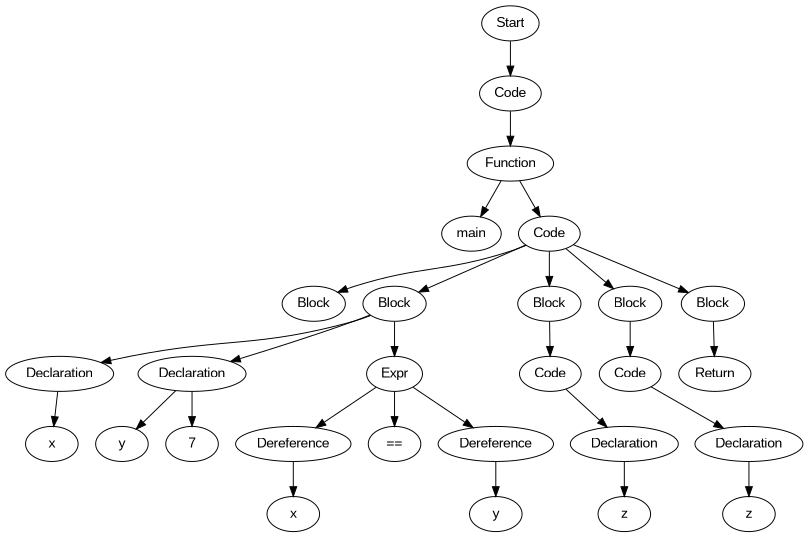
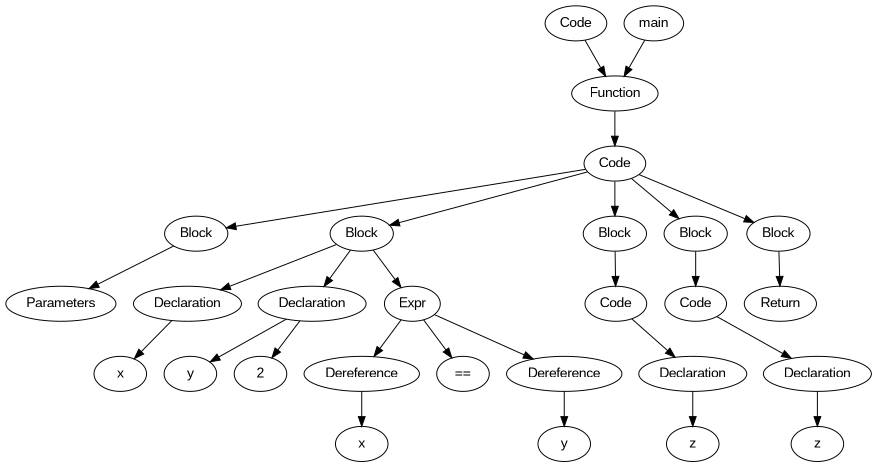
(510, 23) -> none
(493, 194) -> (637, 54)
none -> (61, 304)
(192, 444) -> (260, 374)
